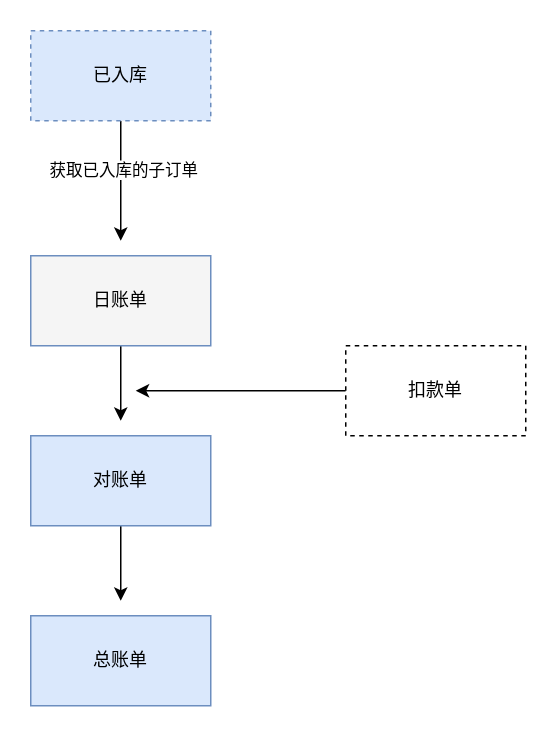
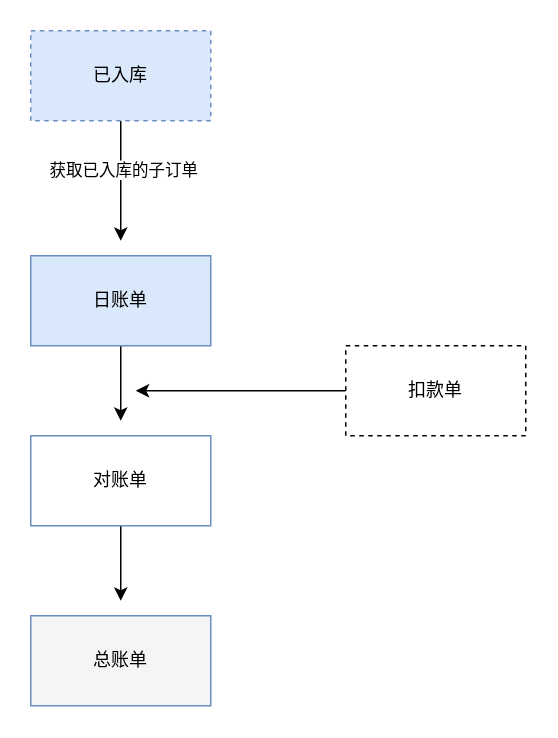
(121, 301) -> (121, 301)
(121, 481) -> (121, 481)
(121, 661) -> (121, 661)
